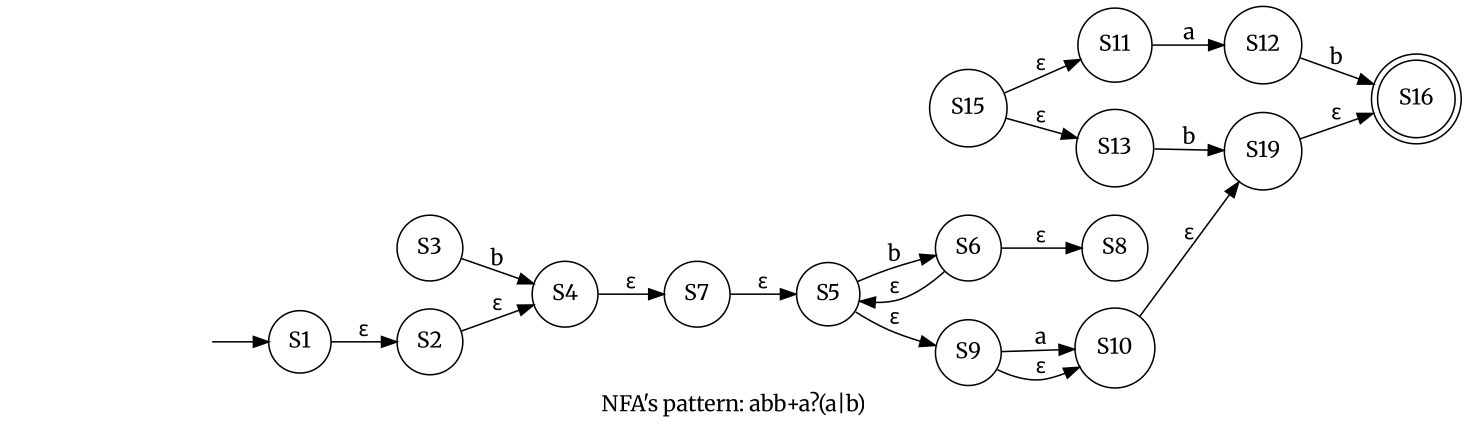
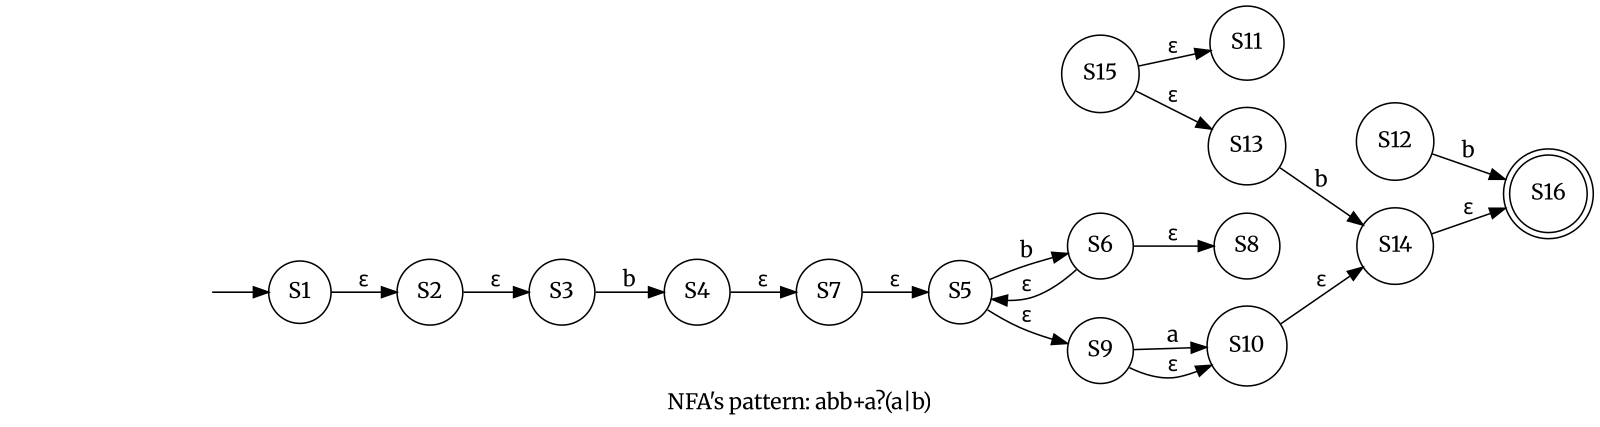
(1180, 45) -> none
(1263, 151) -> (1395, 246)
(490, 321) -> (488, 292)
